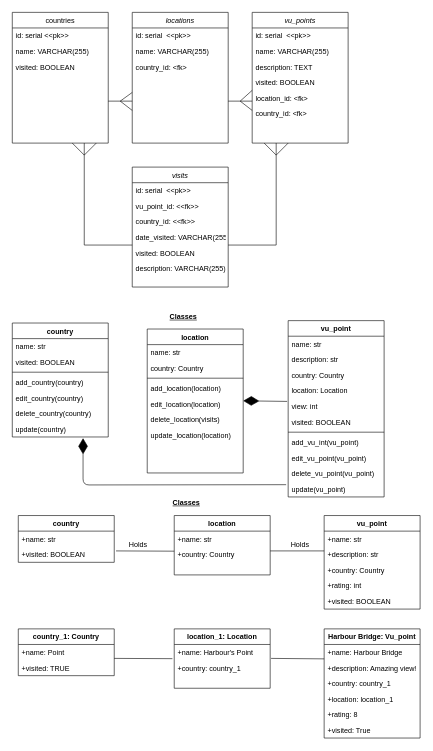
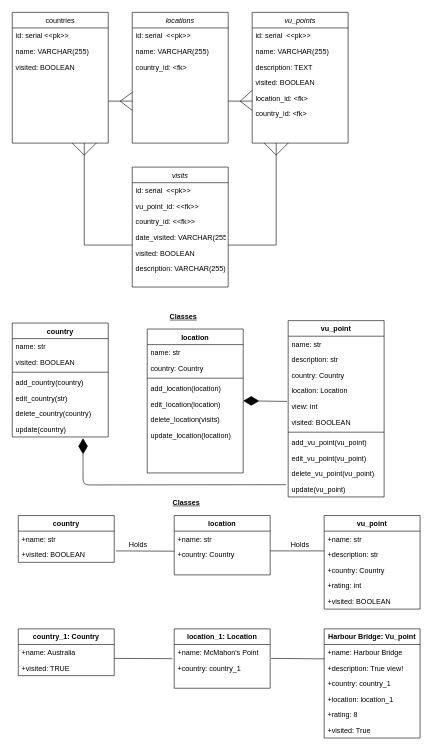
(57, 398) -> (49, 398)
(330, 443) -> (334, 443)
(43, 653) -> (50, 653)
(217, 653) -> (217, 653)
(375, 668) -> (369, 668)
